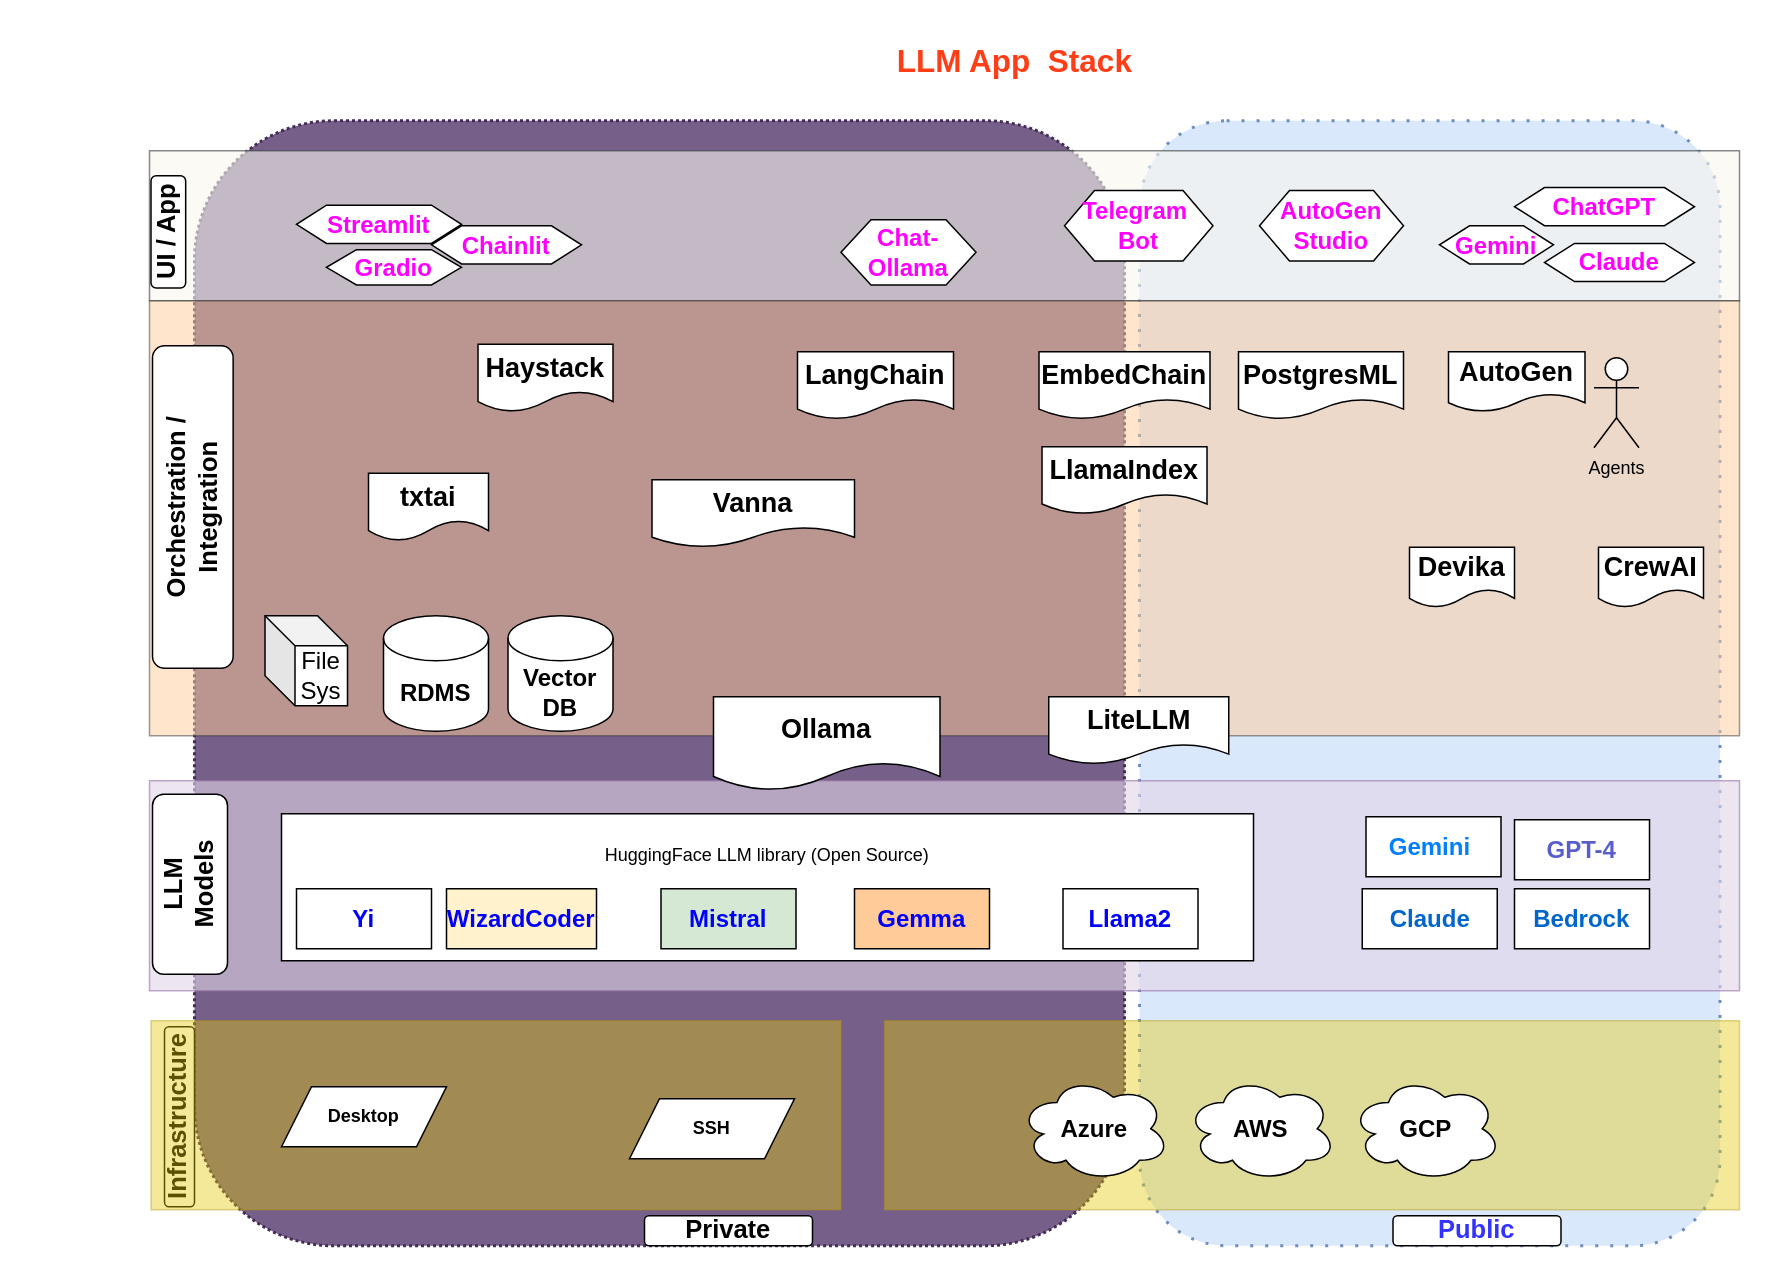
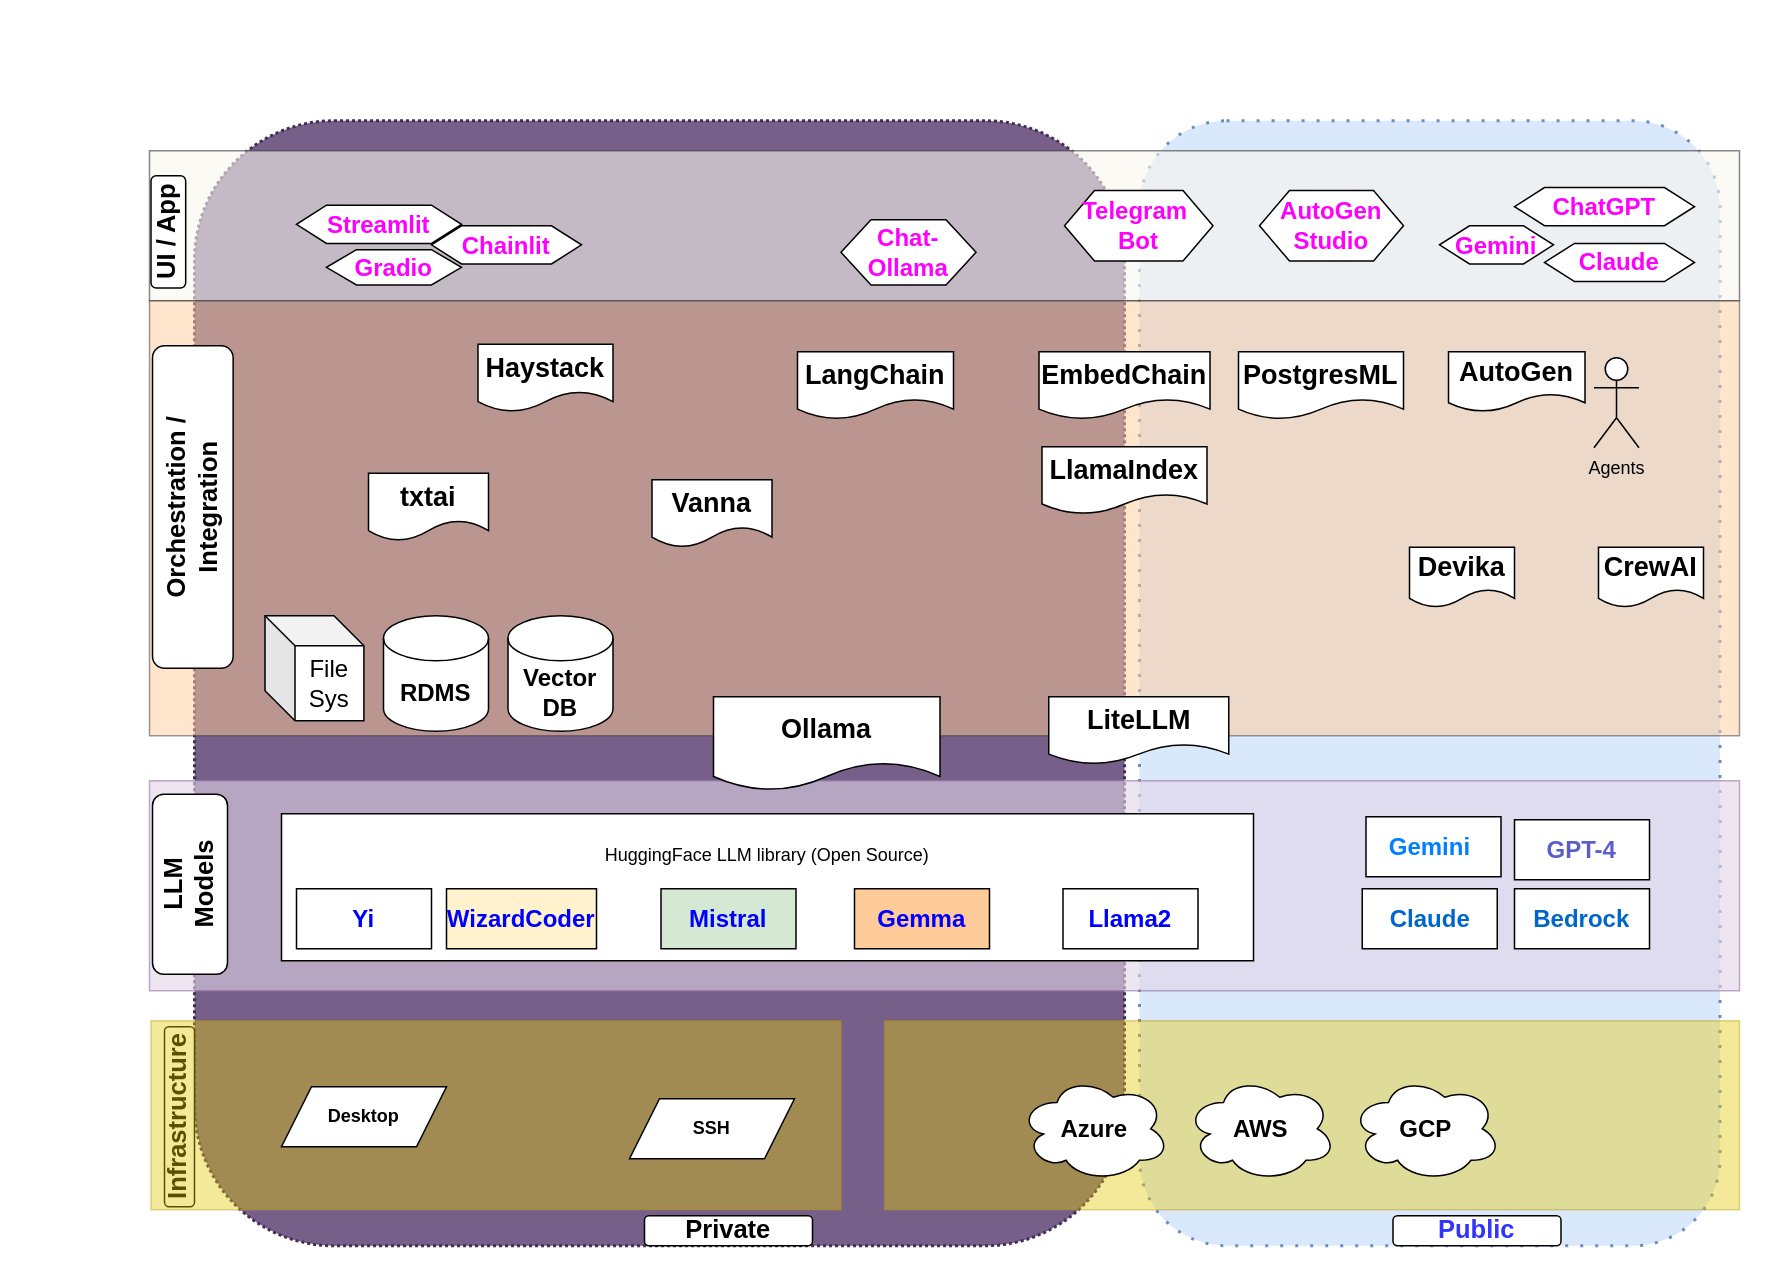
(1019, 61) -> none
(753, 514) -> (712, 514)
(306, 661) -> (314, 668)
